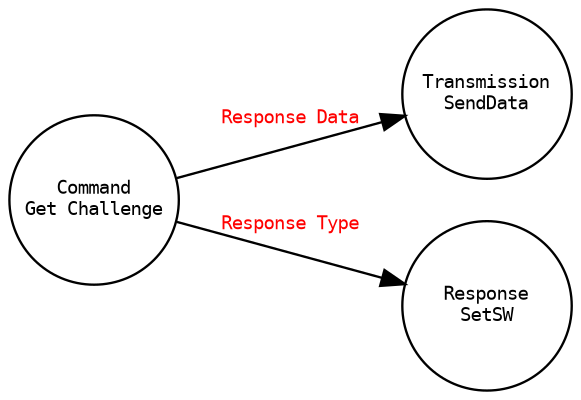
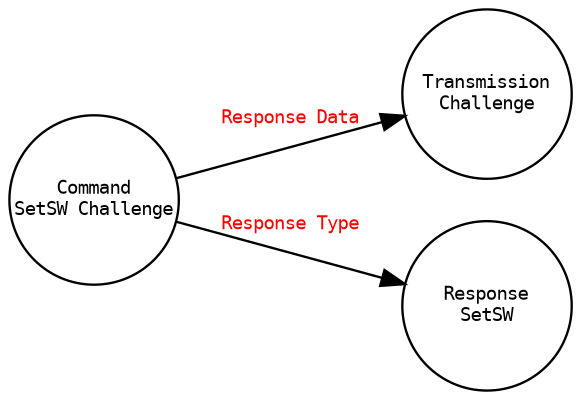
(487, 94) -> (487, 94)
(94, 200) -> (94, 200)
